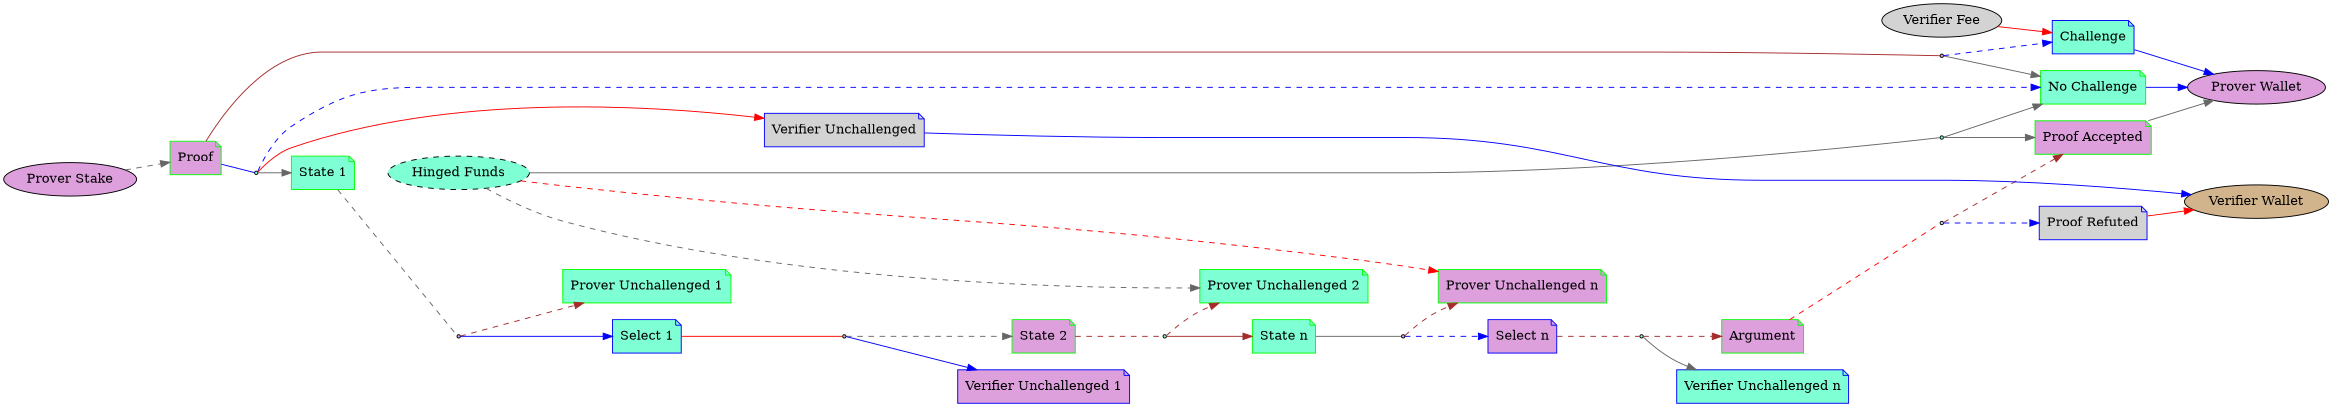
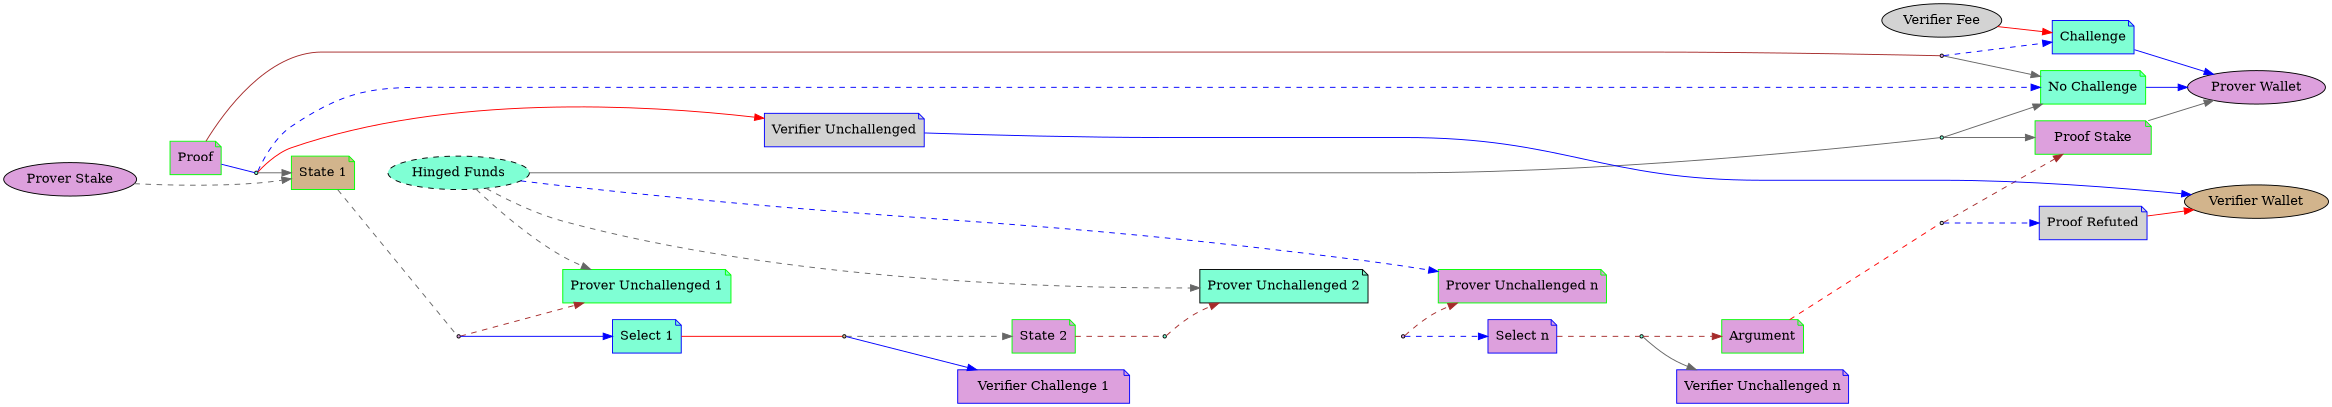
(2093, 138) -> (2093, 138)
(143, 167) -> (208, 185)
(323, 173) -> (323, 173)
(975, 222) -> (975, 222)
none -> (526, 232)
(1284, 286) -> (1284, 286)
(1284, 336) -> none
(1044, 387) -> (1044, 387)
(1763, 387) -> (1763, 387)
